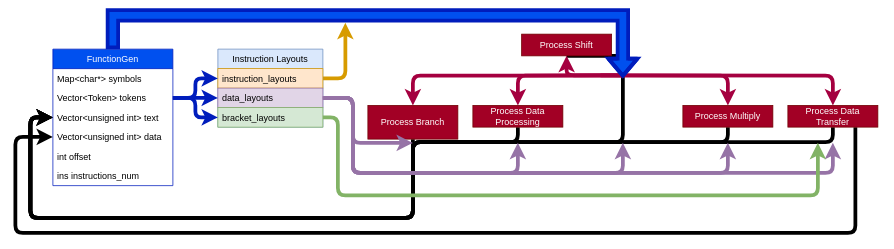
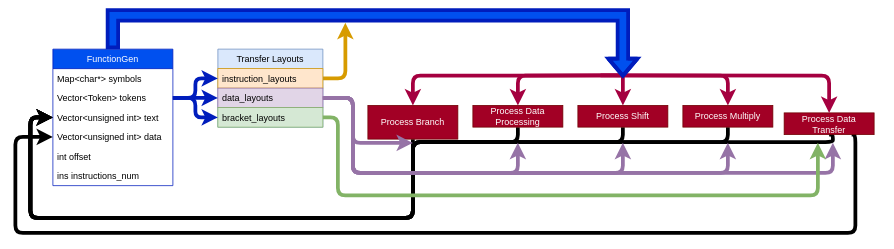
(567, 45) -> (623, 116)
(270, 59) -> (270, 59)
(833, 116) -> (829, 124)
